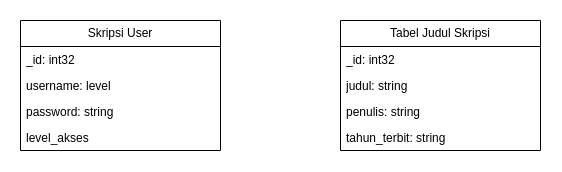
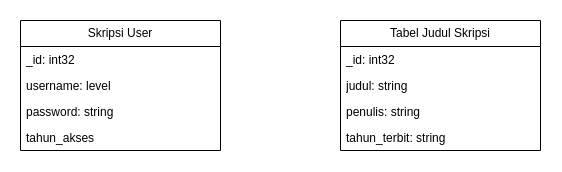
(60, 139) -> (63, 139)
